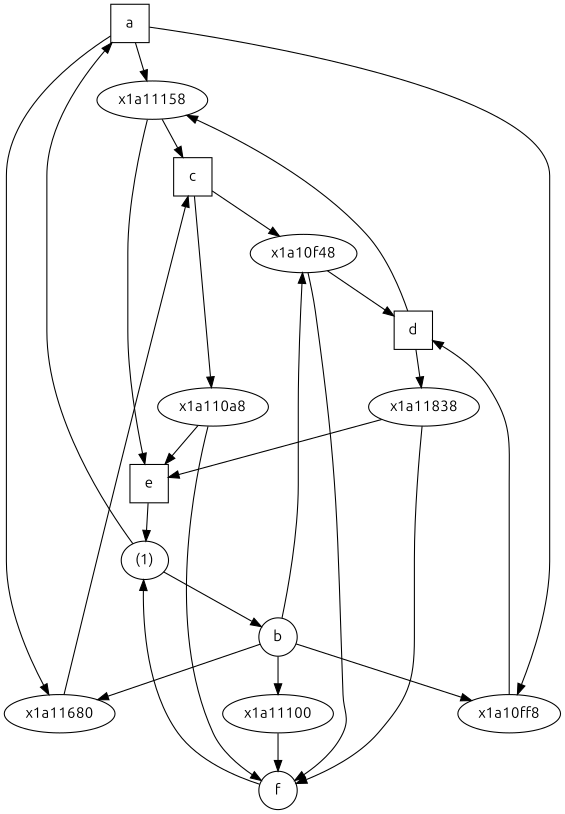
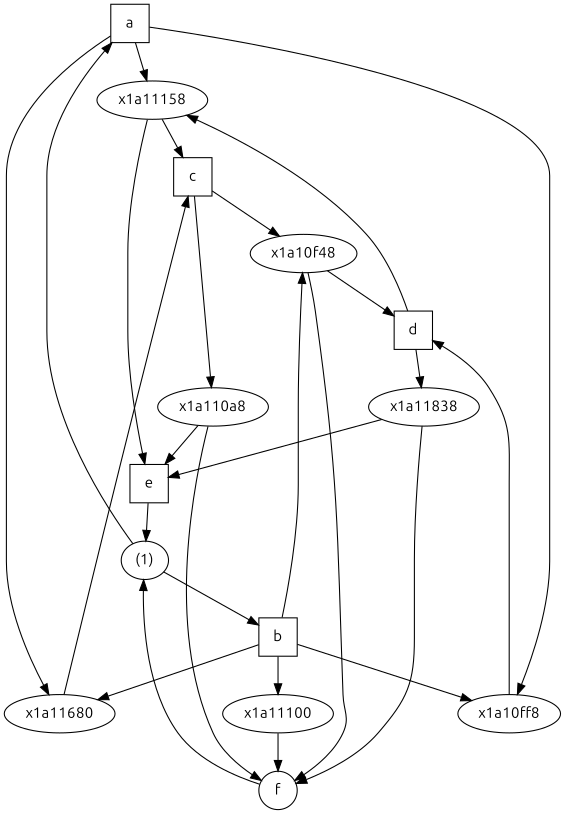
(278, 637) -> (278, 637)
